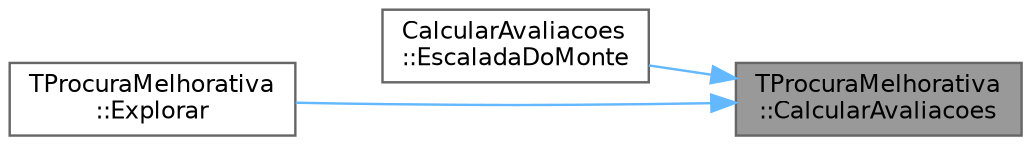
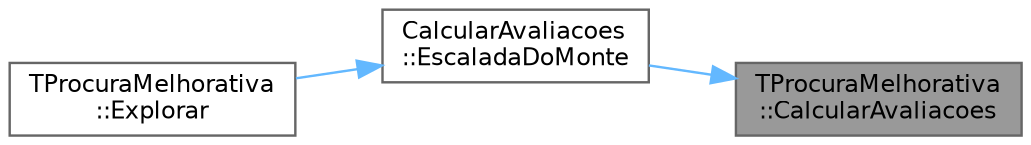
(503, 105) -> (327, 74)
